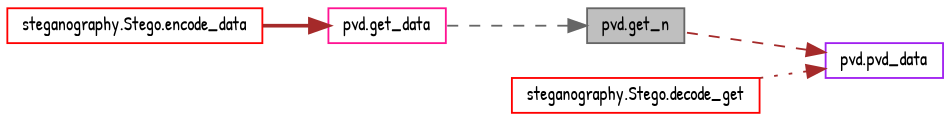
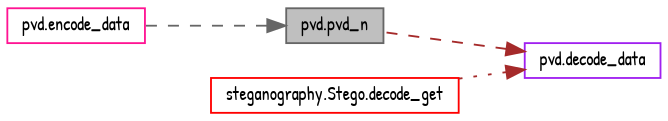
(135, 26) -> none
(387, 26) -> (76, 26)
(636, 26) -> (335, 26)
(884, 61) -> (593, 61)
